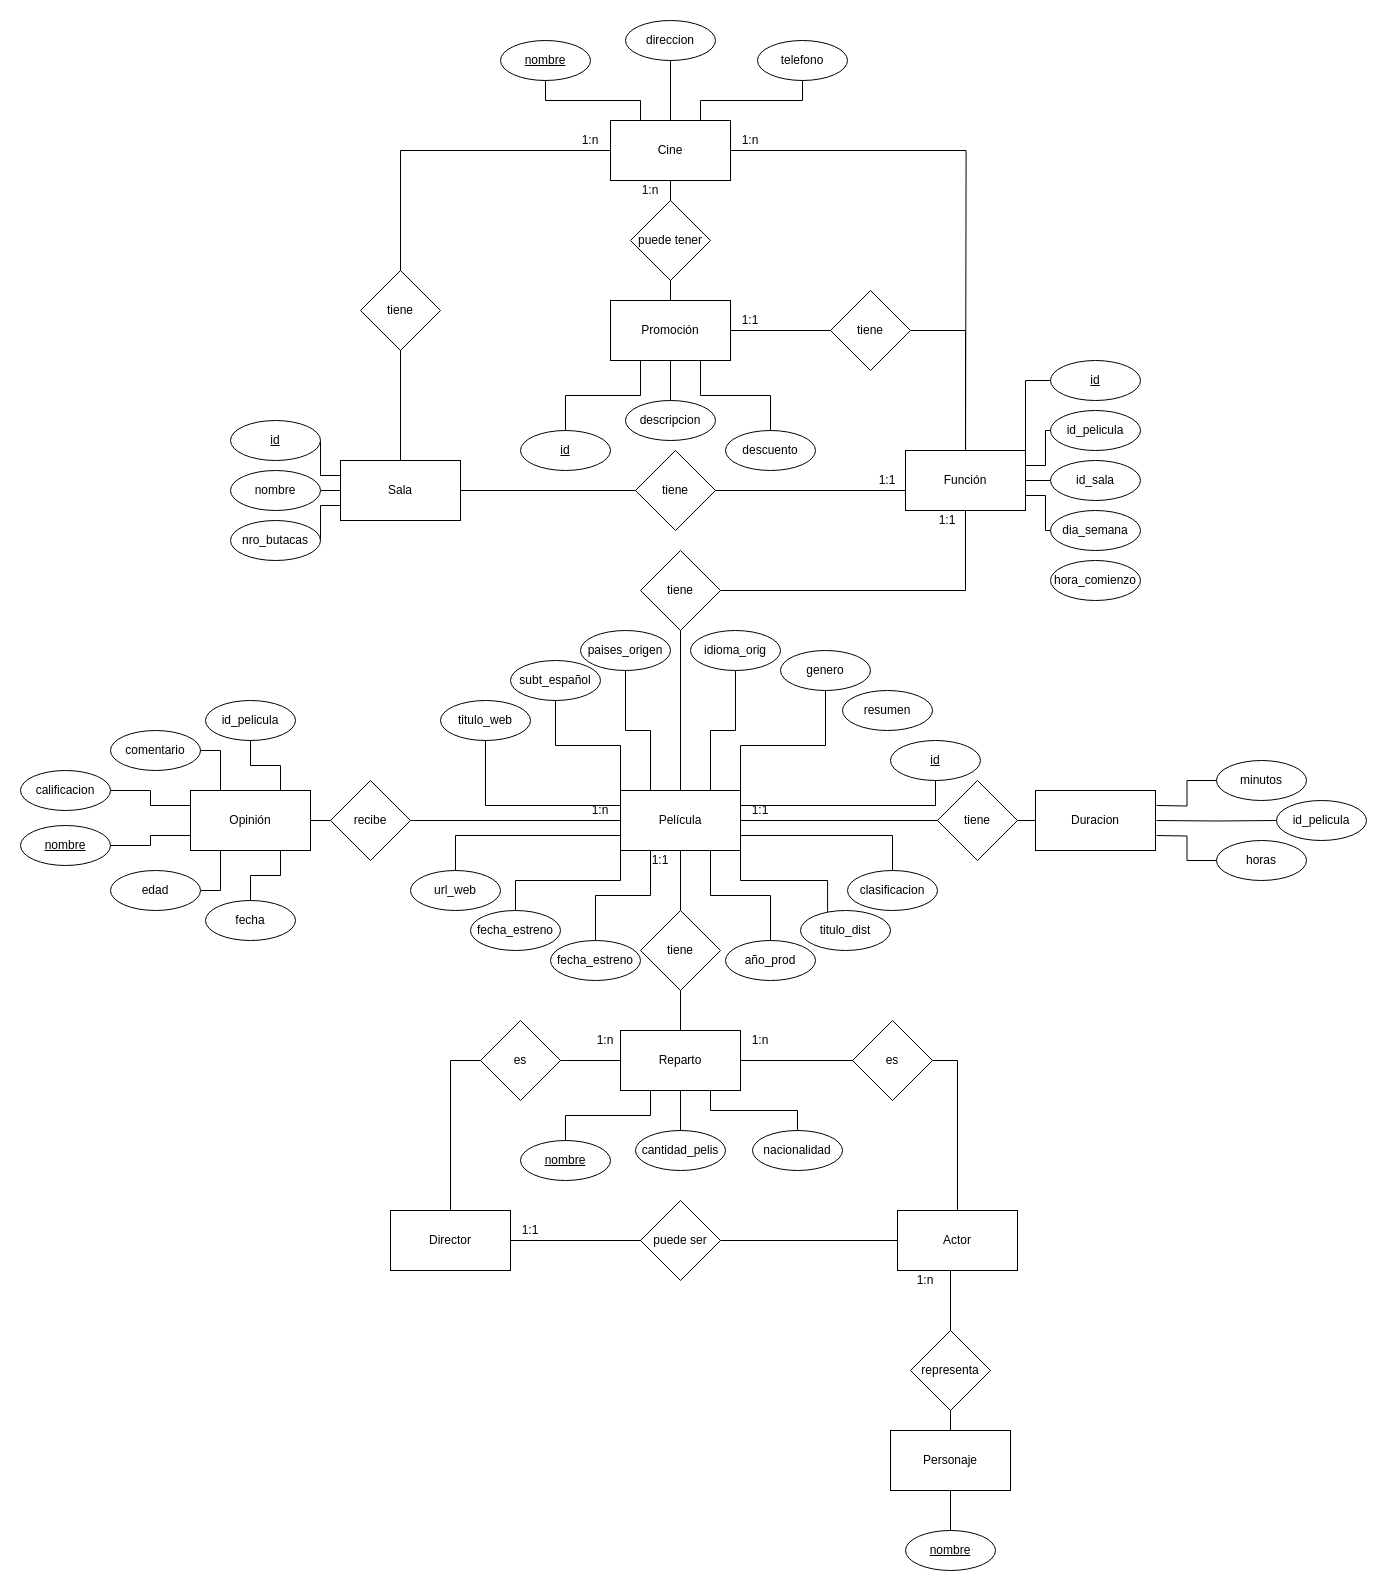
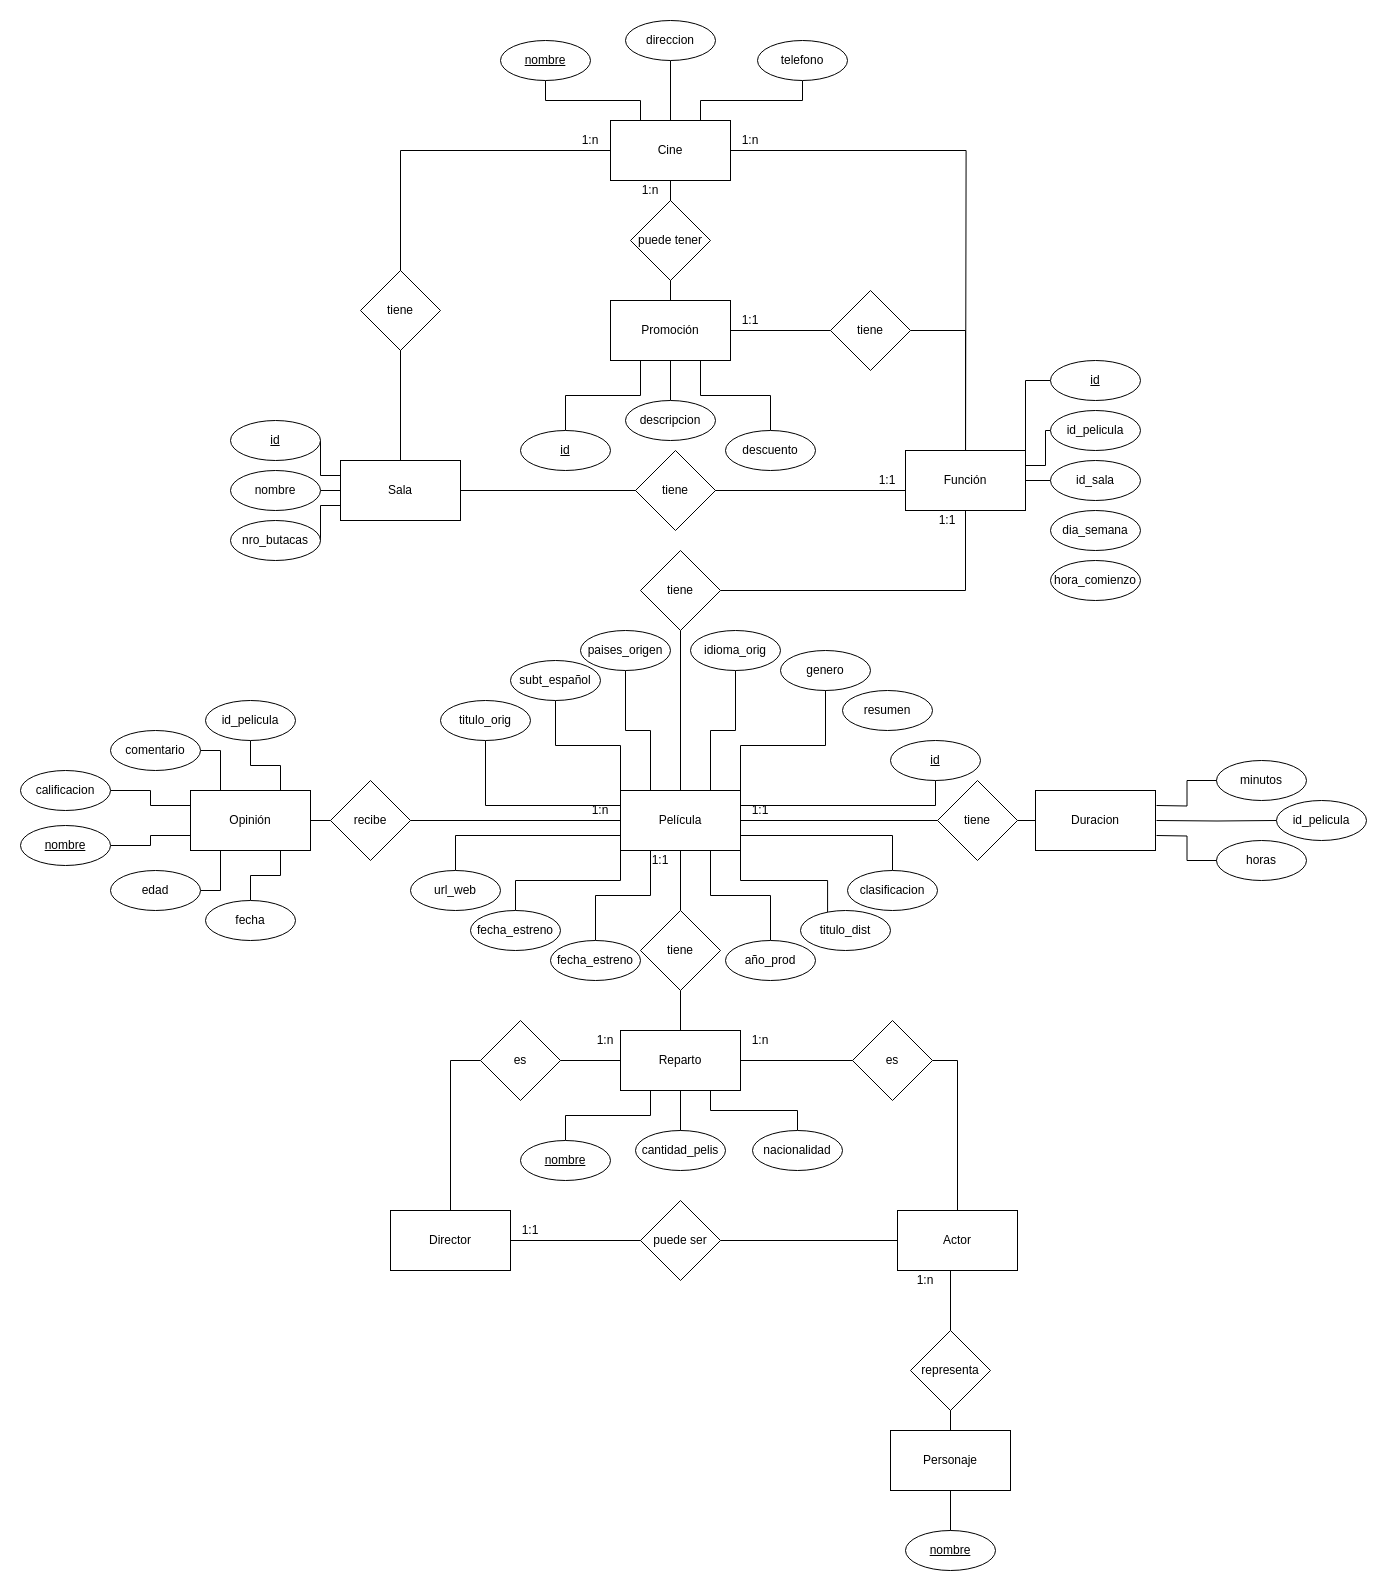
(1046, 506) -> none
(486, 721) -> (486, 721)
